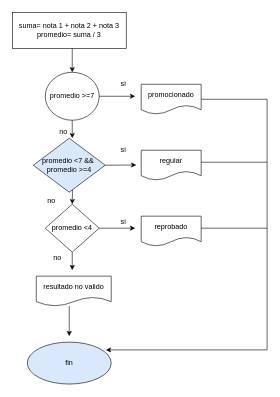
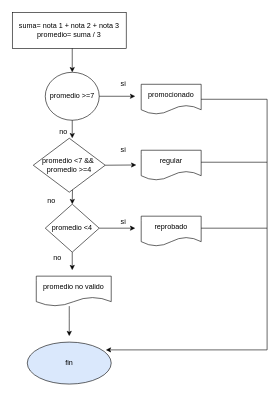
(69, 165) -> (69, 165)
(74, 287) -> (74, 287)
